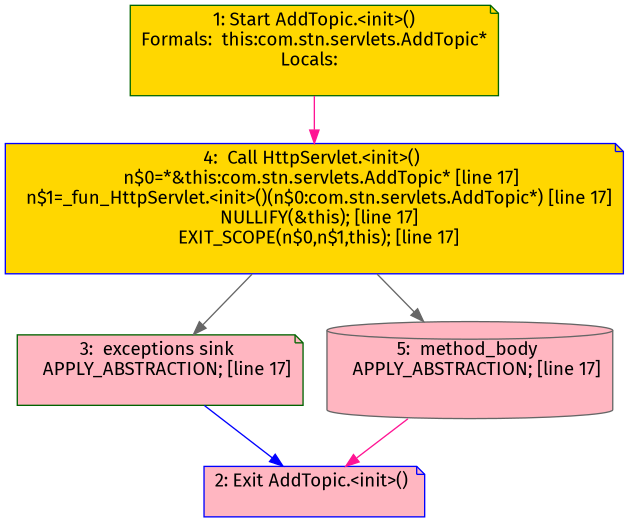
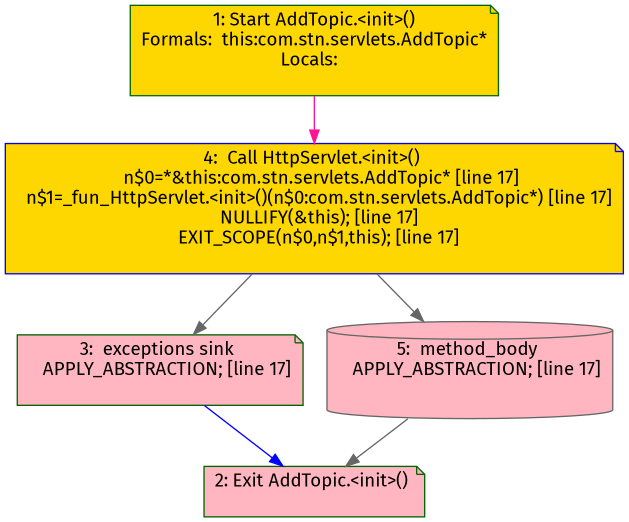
(382, 438) -> (382, 438)
(314, 492) -> (314, 492)
